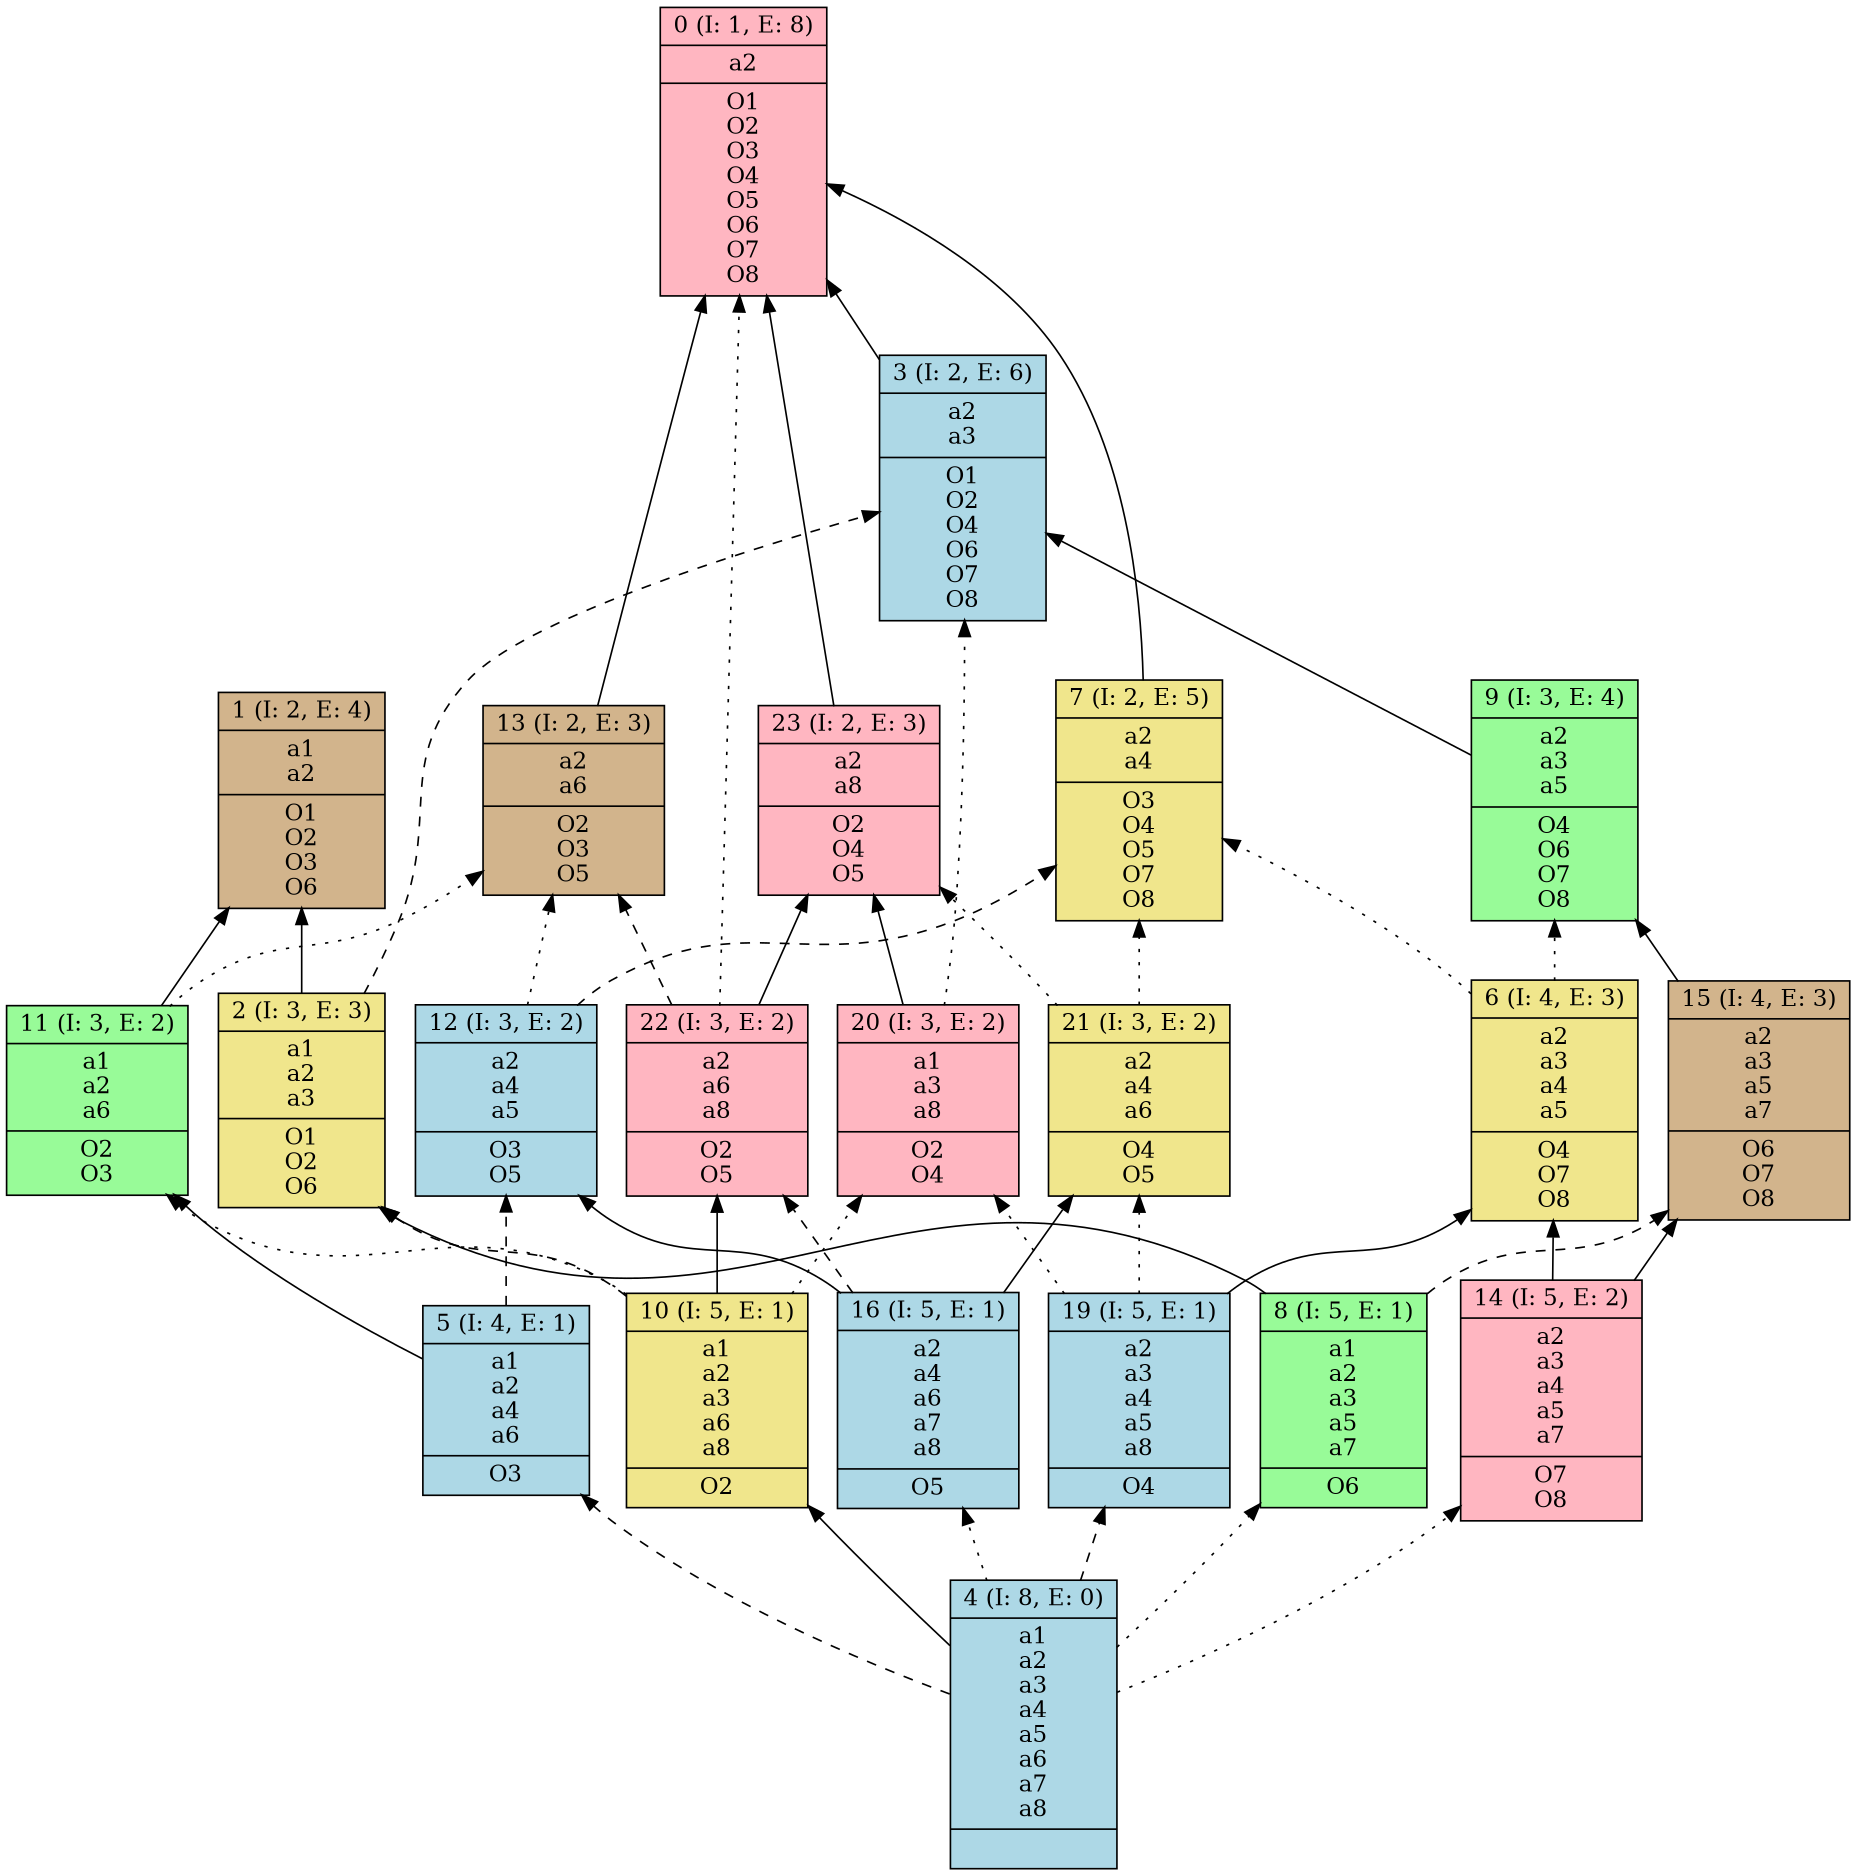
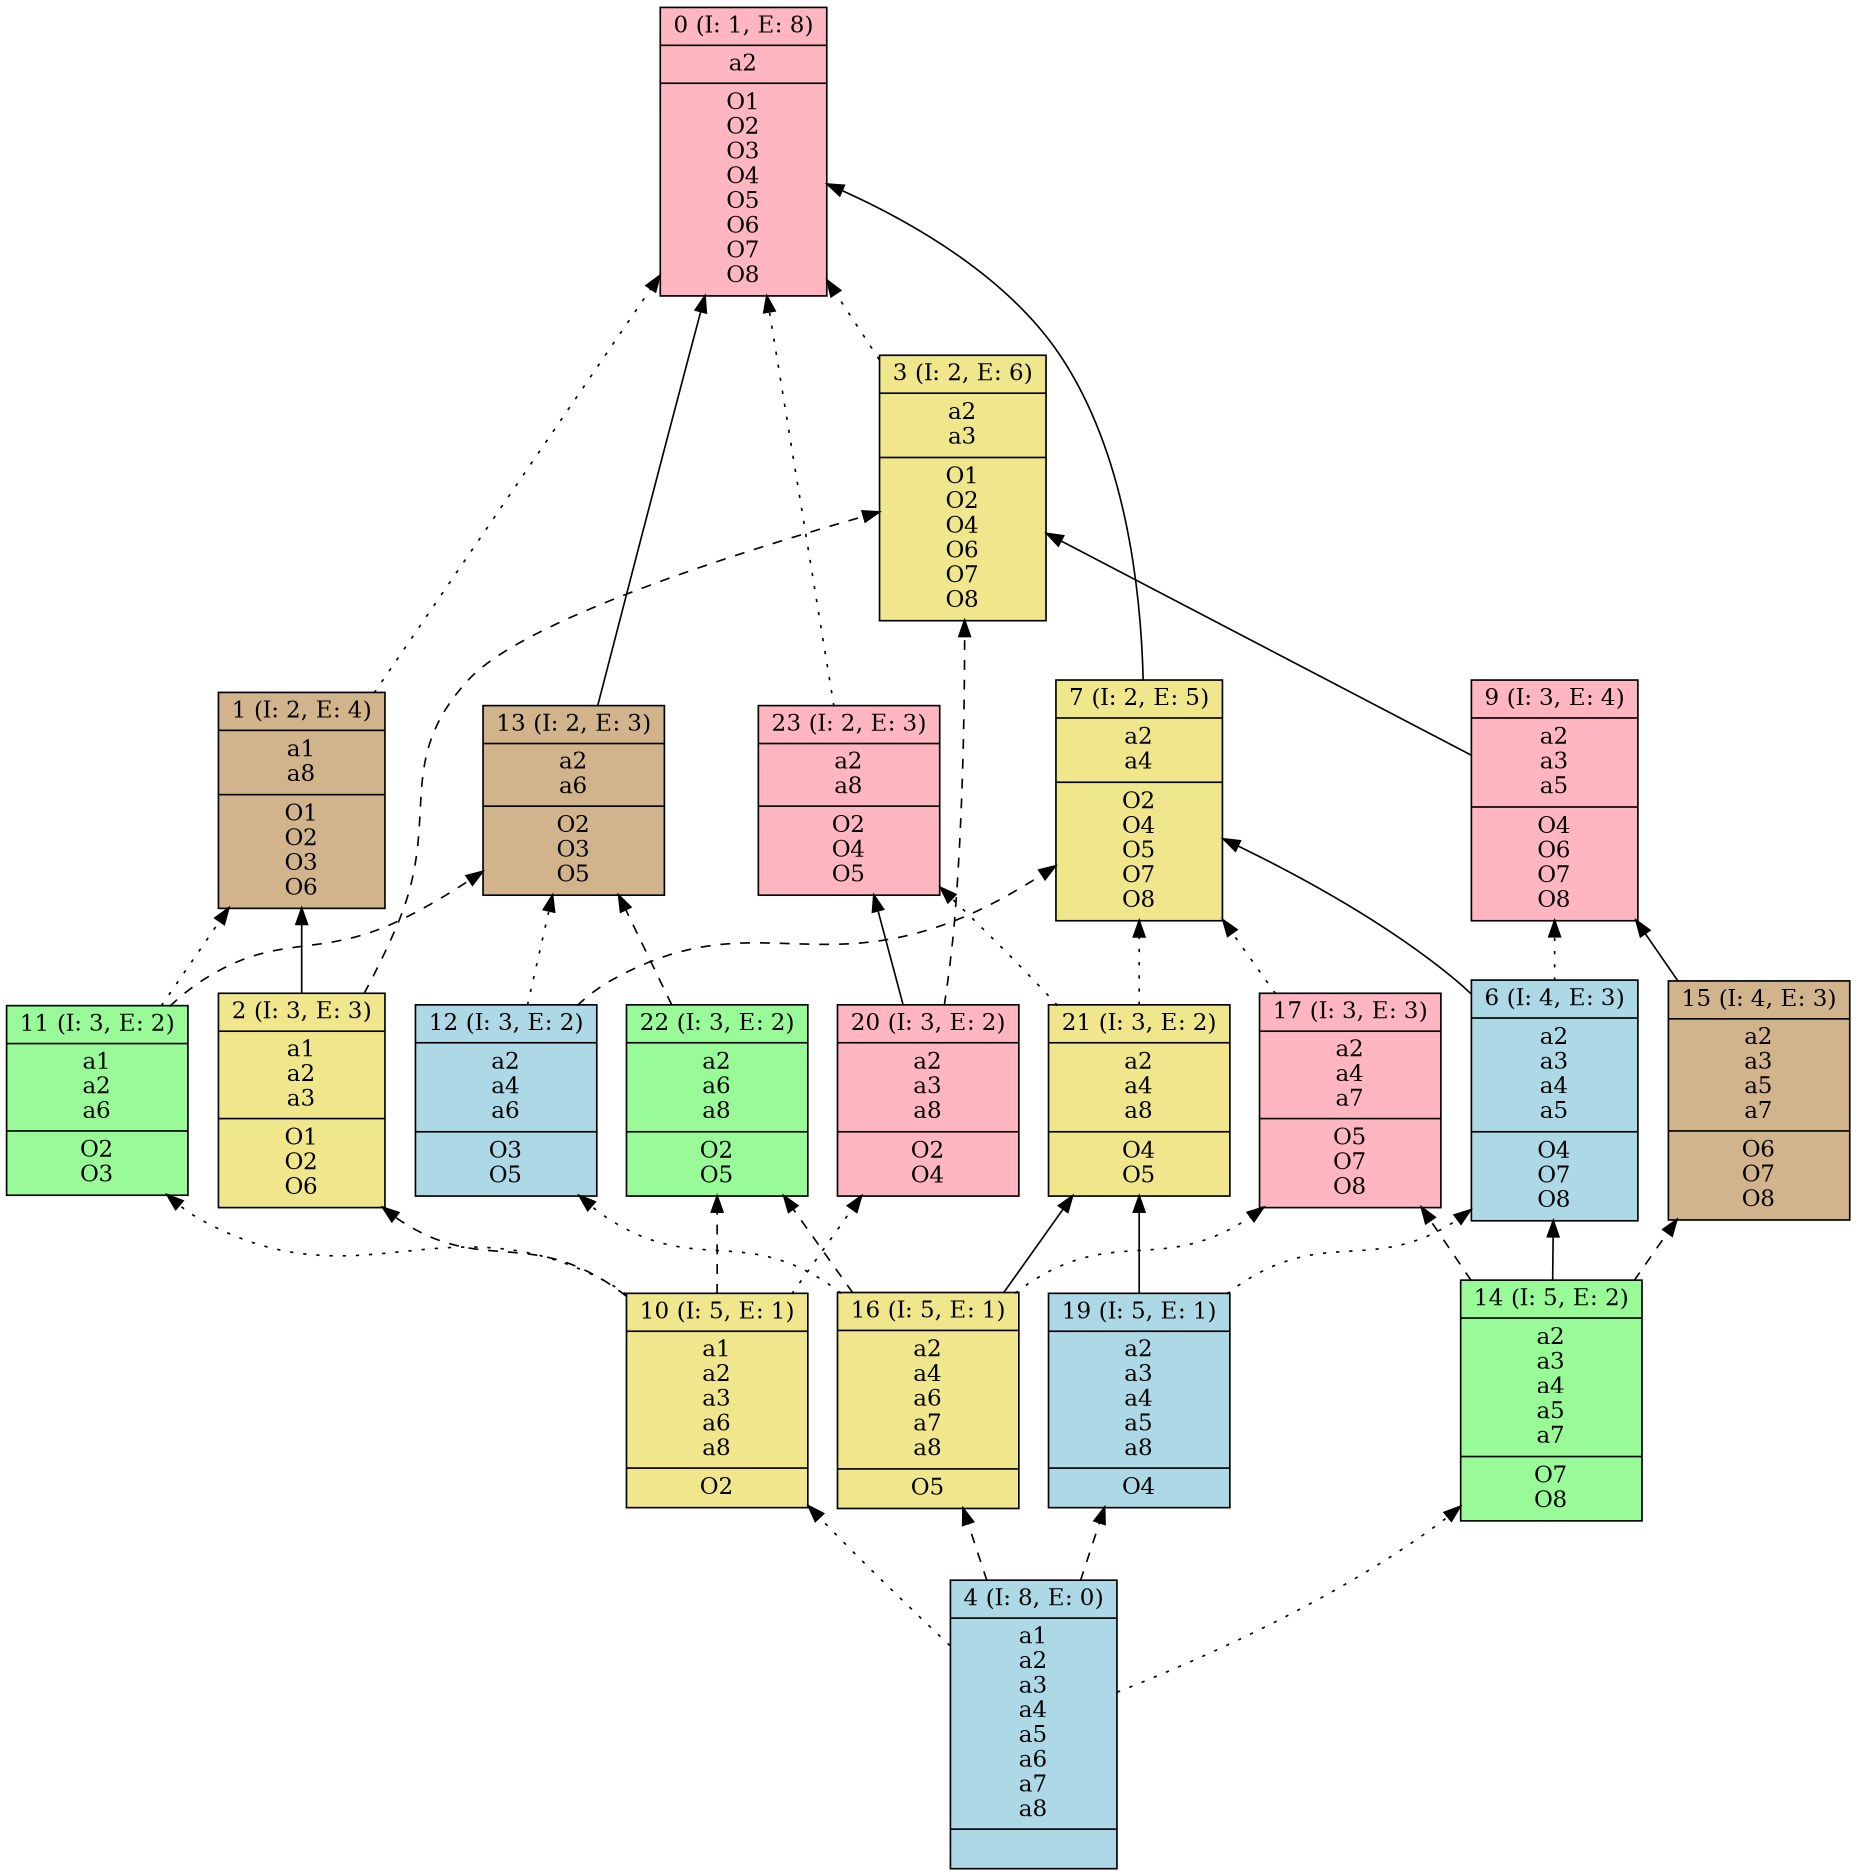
(858, 327) -> (858, 327)
(963, 488) -> (963, 488)
(802, 509) -> (802, 509)
(729, 659) -> (512, 491)
(302, 774) -> (302, 774)
(1555, 800) -> (1555, 800)
(1139, 801) -> (1139, 801)
(961, 821) -> (961, 821)
(1359, 912) -> (1359, 912)
(319, 944) -> (319, 944)
(780, 958) -> none
(190, 964) -> (190, 964)
(928, 1062) -> (928, 1062)
(717, 1100) -> (717, 1100)
none -> (1350, 1100)
(1555, 1100) -> (1555, 1100)
(506, 1111) -> (506, 1111)
(1139, 1111) -> (1139, 1111)
(717, 1239) -> (717, 1261)
(730, 1251) -> (730, 1251)
(1340, 1252) -> (1340, 1252)
(1139, 1253) -> (1139, 1261)
(1651, 1257) -> (1651, 1257)
(1041, 1260) -> none
(506, 1400) -> none
(928, 1400) -> (928, 1400)
(1344, 1400) -> none
(1551, 1400) -> (1551, 1400)
(978, 1552) -> (978, 1552)
(884, 1582) -> (884, 1582)
